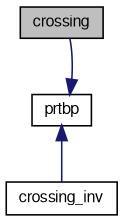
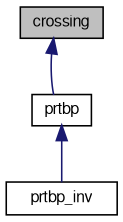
(72, 59) -> (51, 74)
(62, 198) -> (62, 198)
